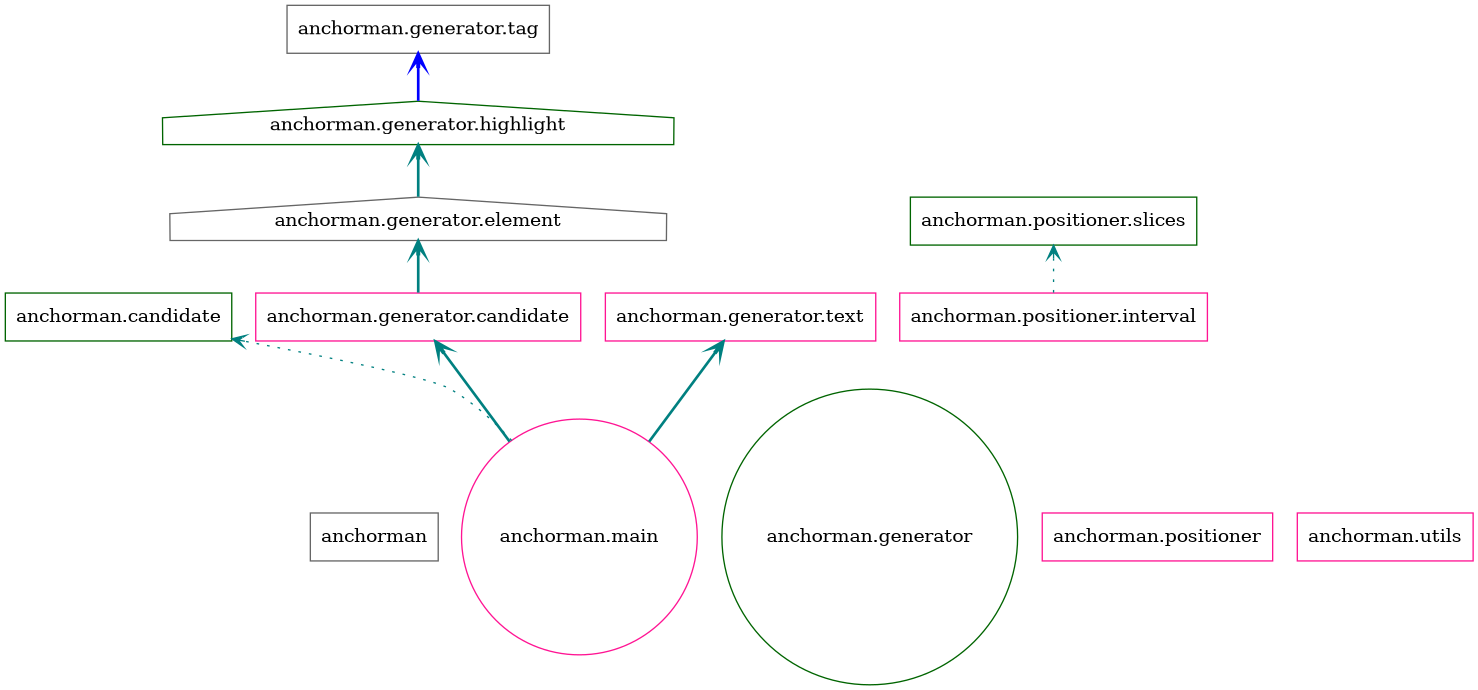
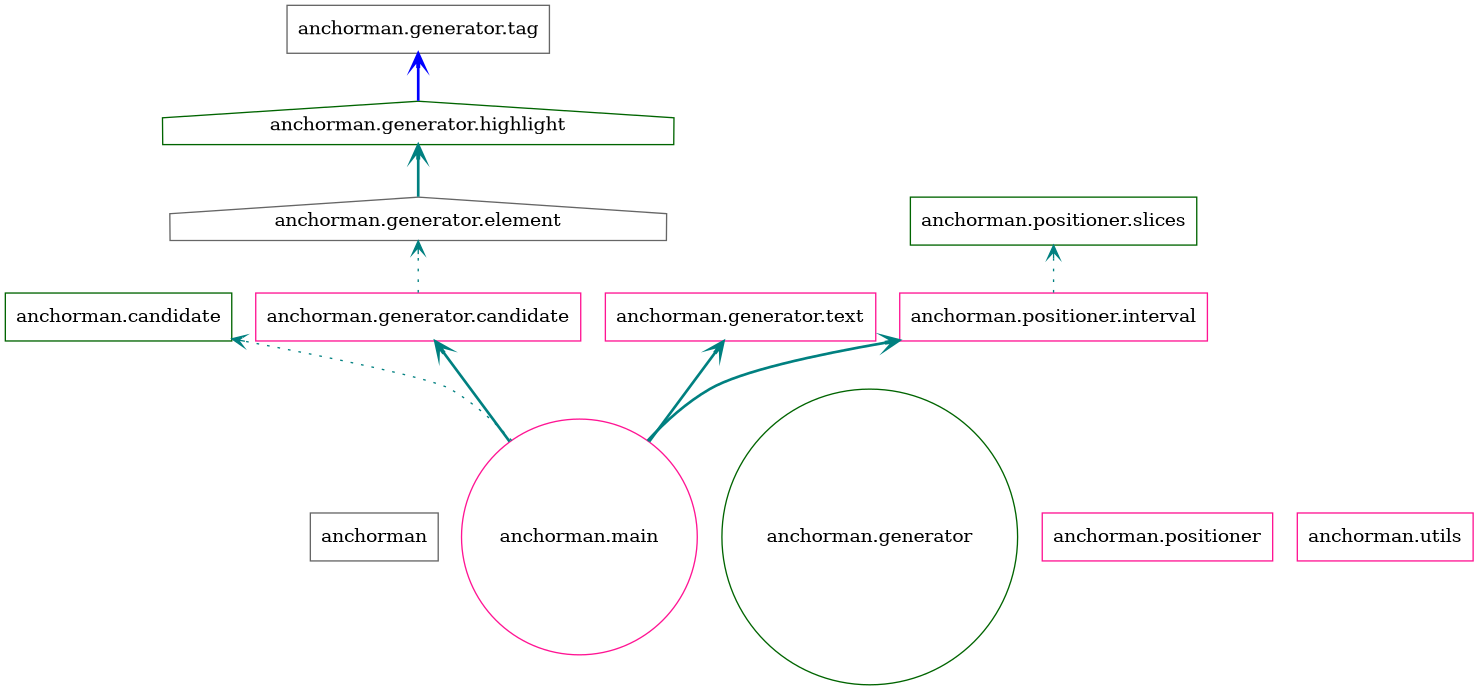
(418, 273) -> (418, 273)
none -> (757, 371)
